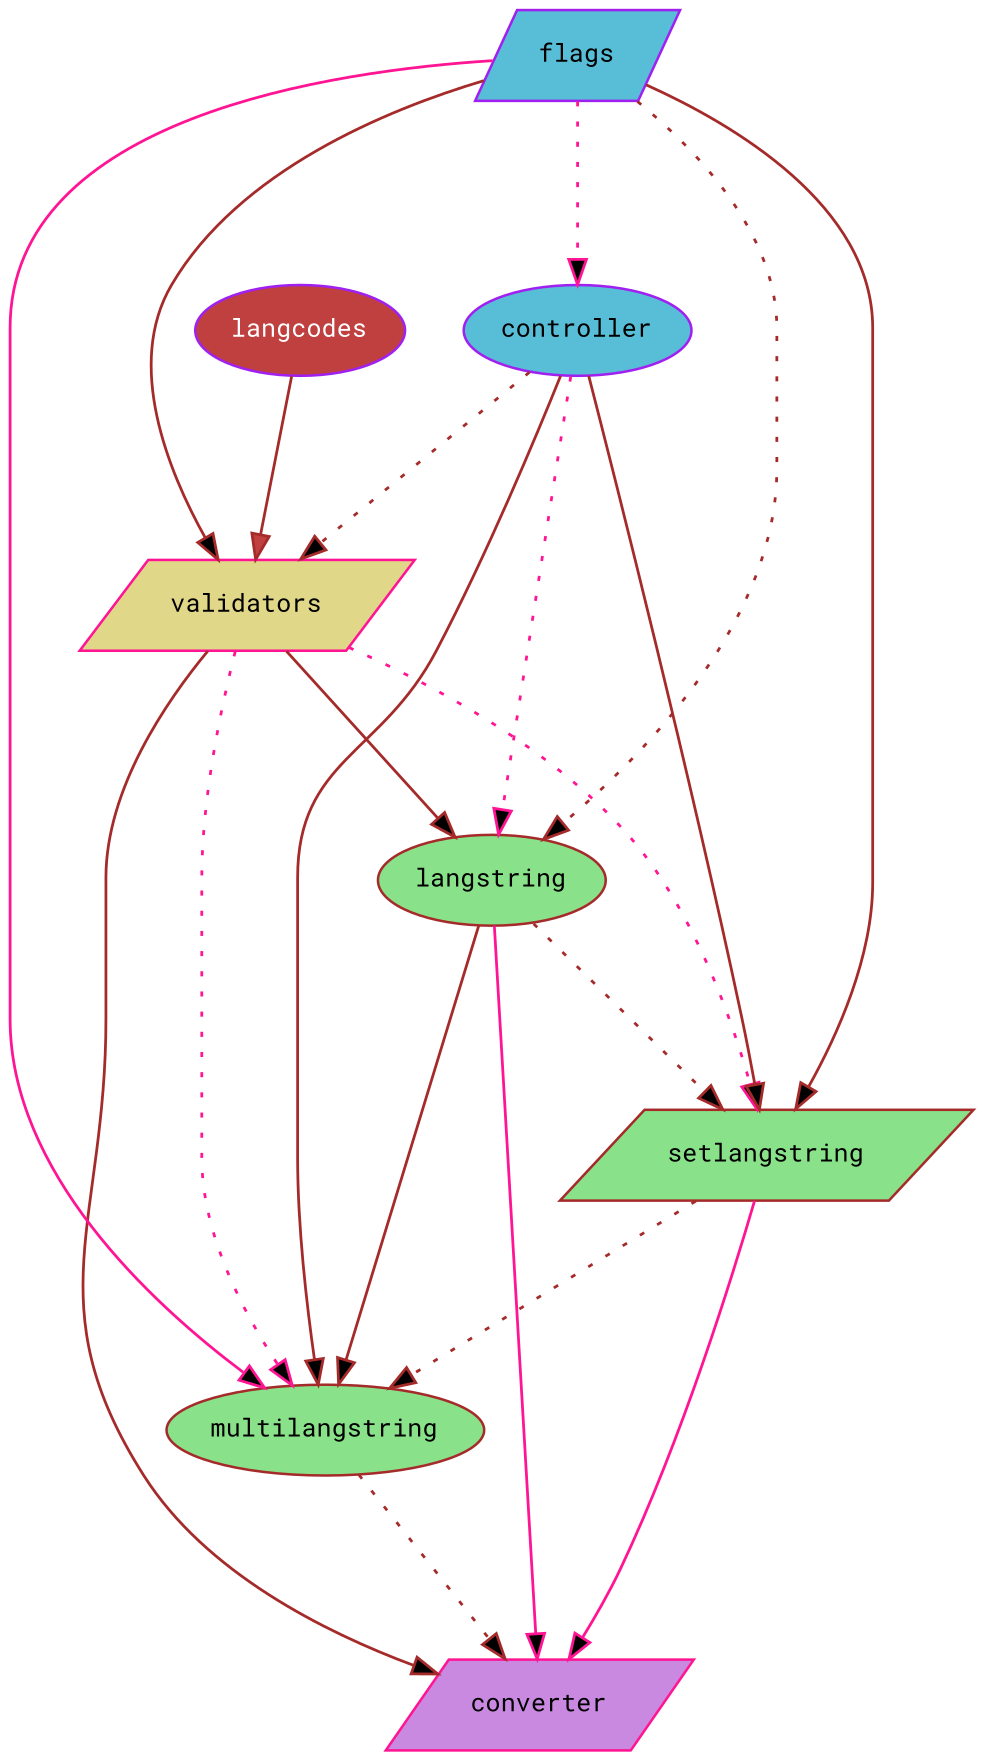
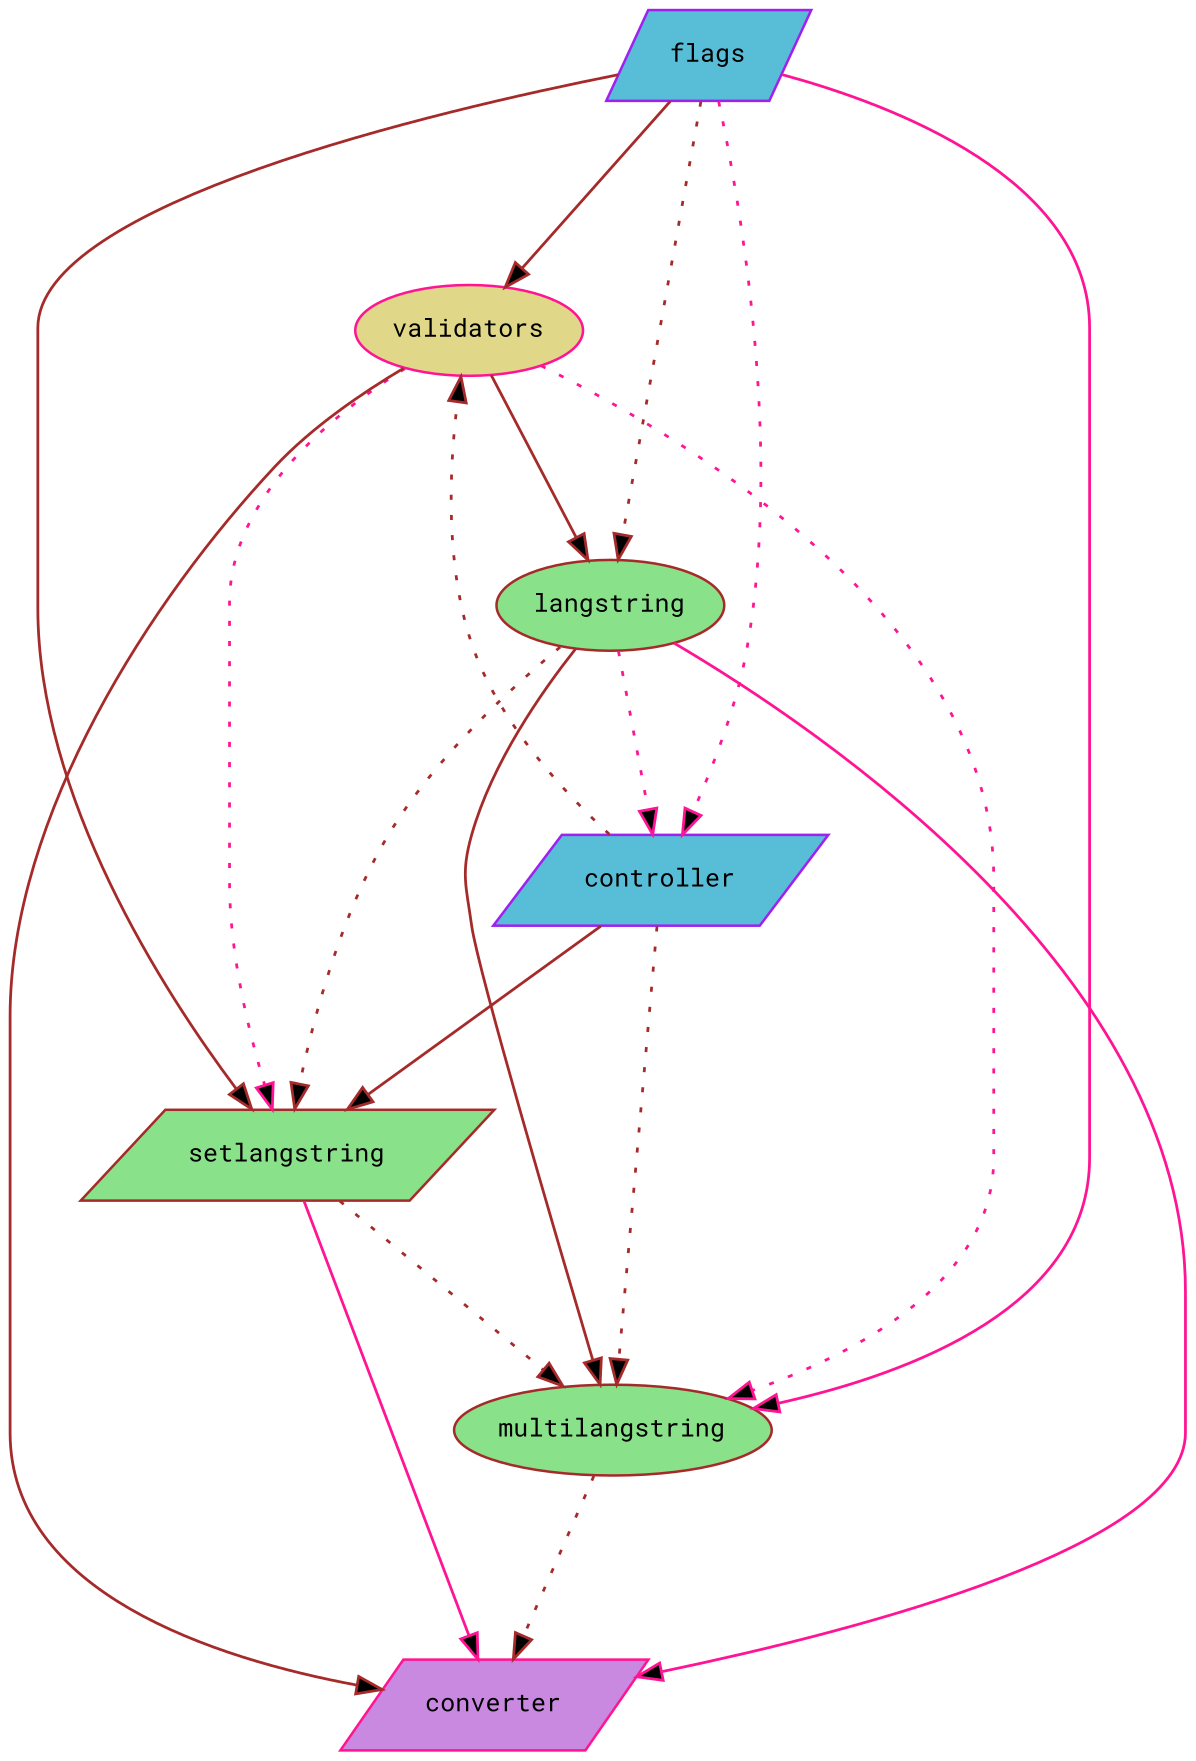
(300, 330) -> none
(578, 330) -> (661, 880)
(537, 593) -> (633, 730)
(247, 605) -> (469, 330)
(303, 832) -> (638, 1143)
